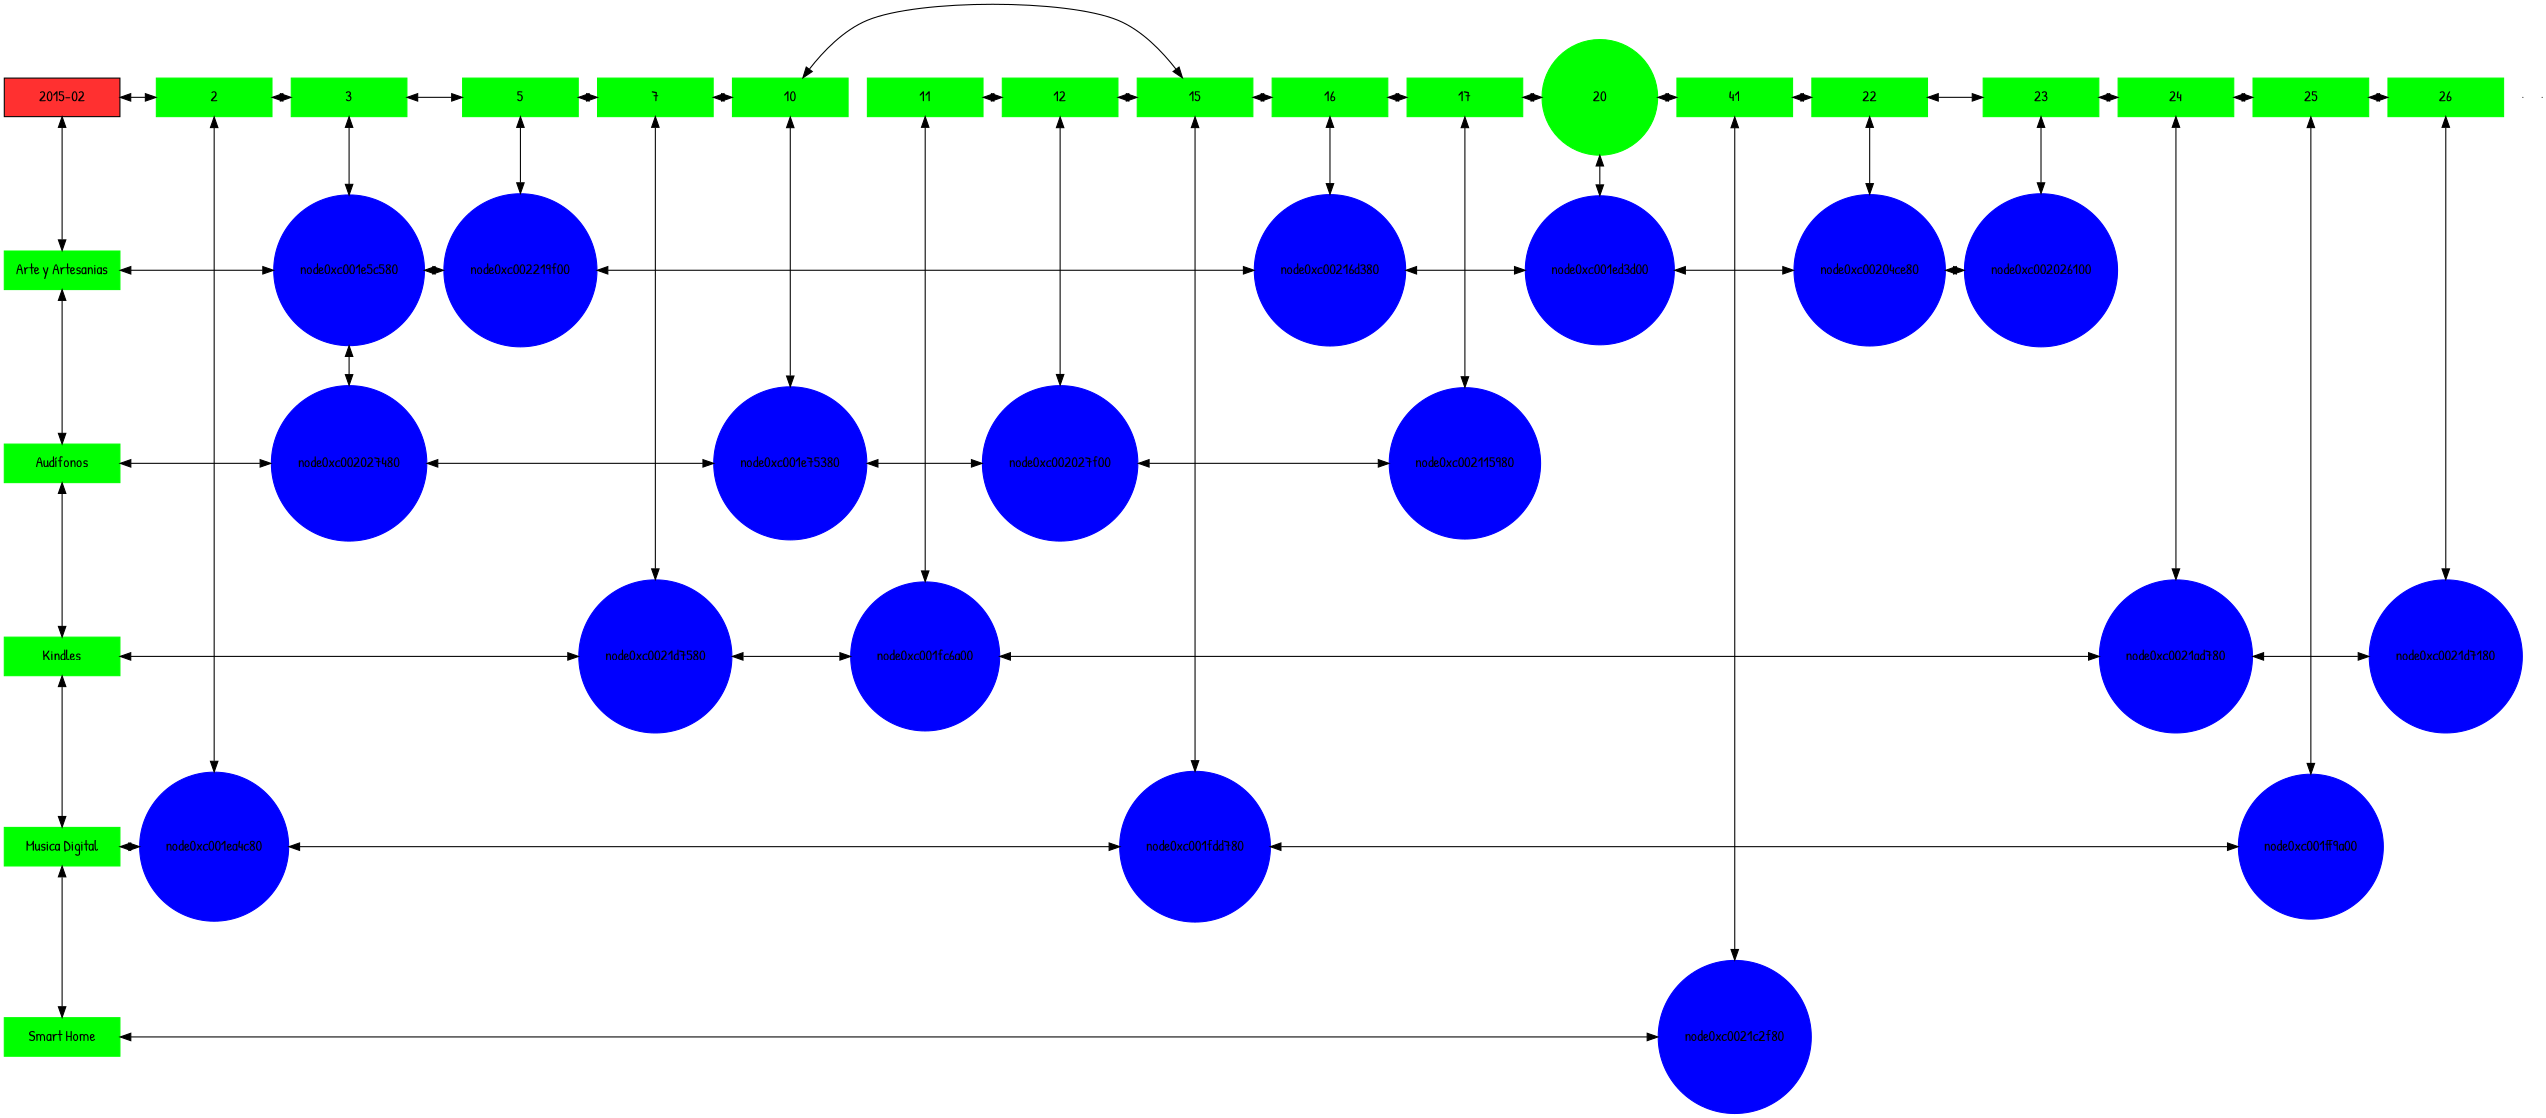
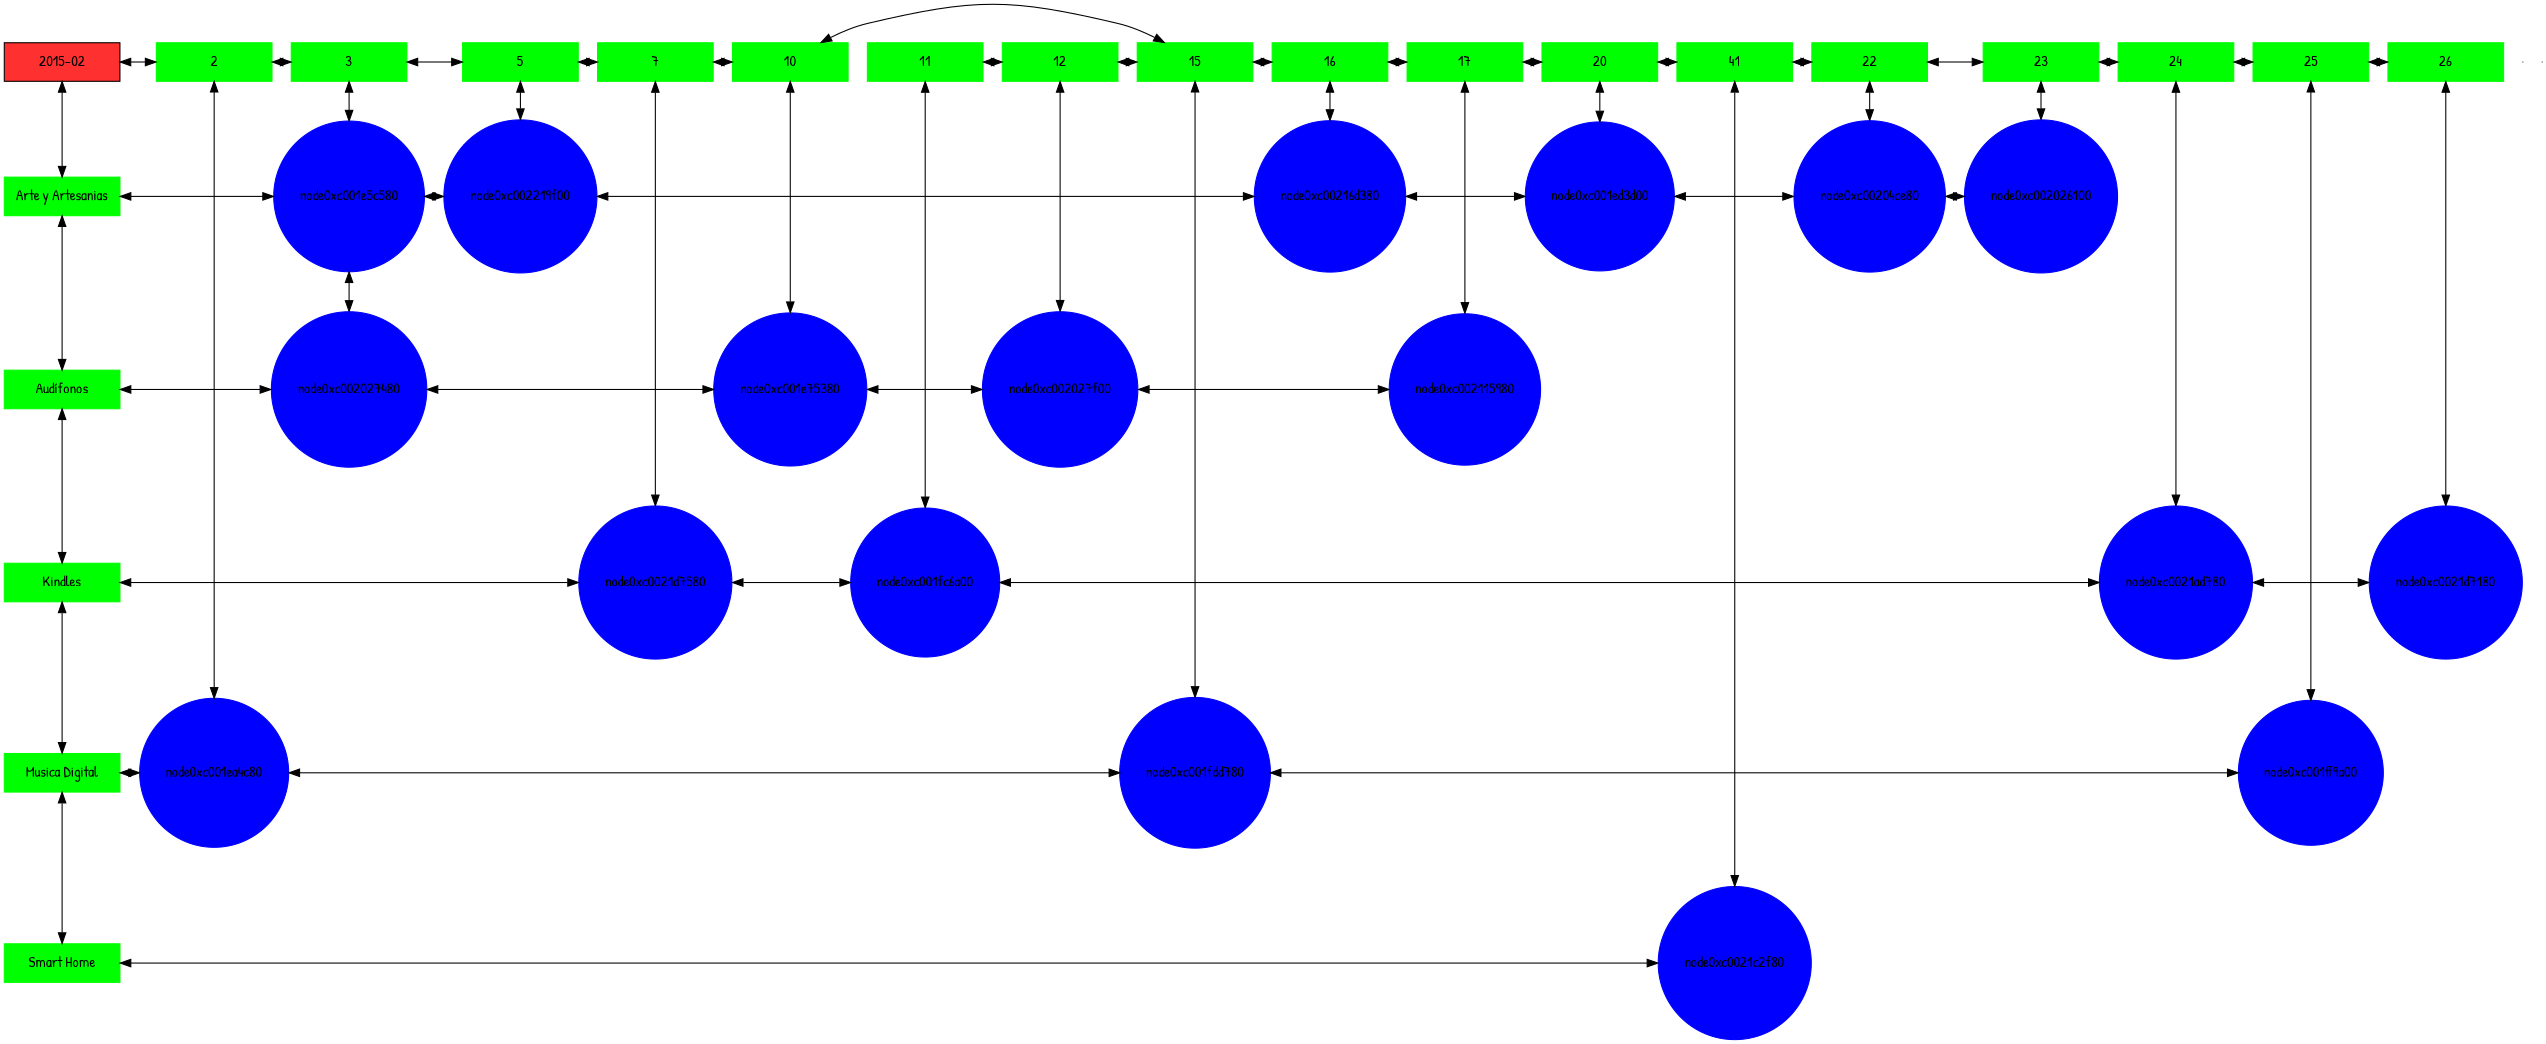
(1600, 97) -> (1600, 62)
